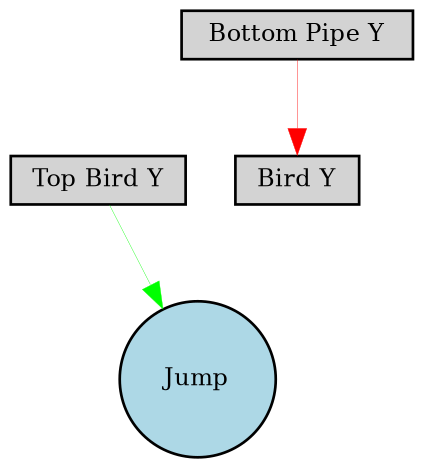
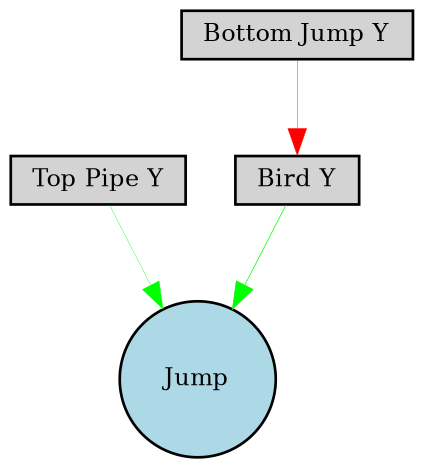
(297, 35) -> (297, 35)
(98, 180) -> (98, 180)
none -> (265, 245)
